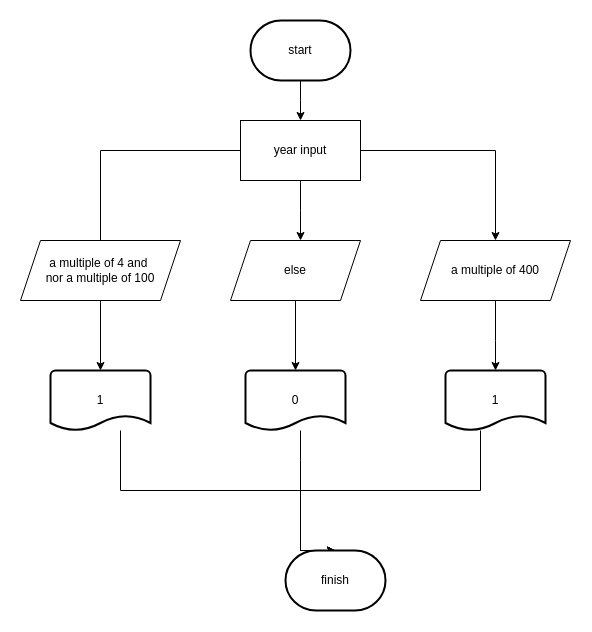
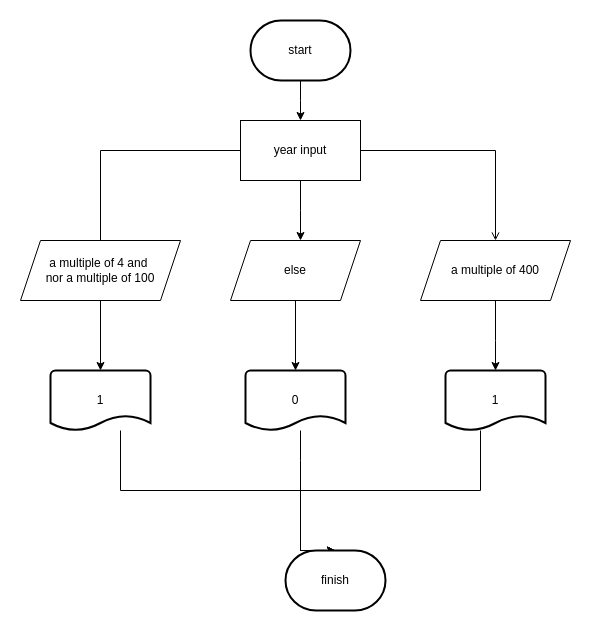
(496, 232) -> (496, 233)
